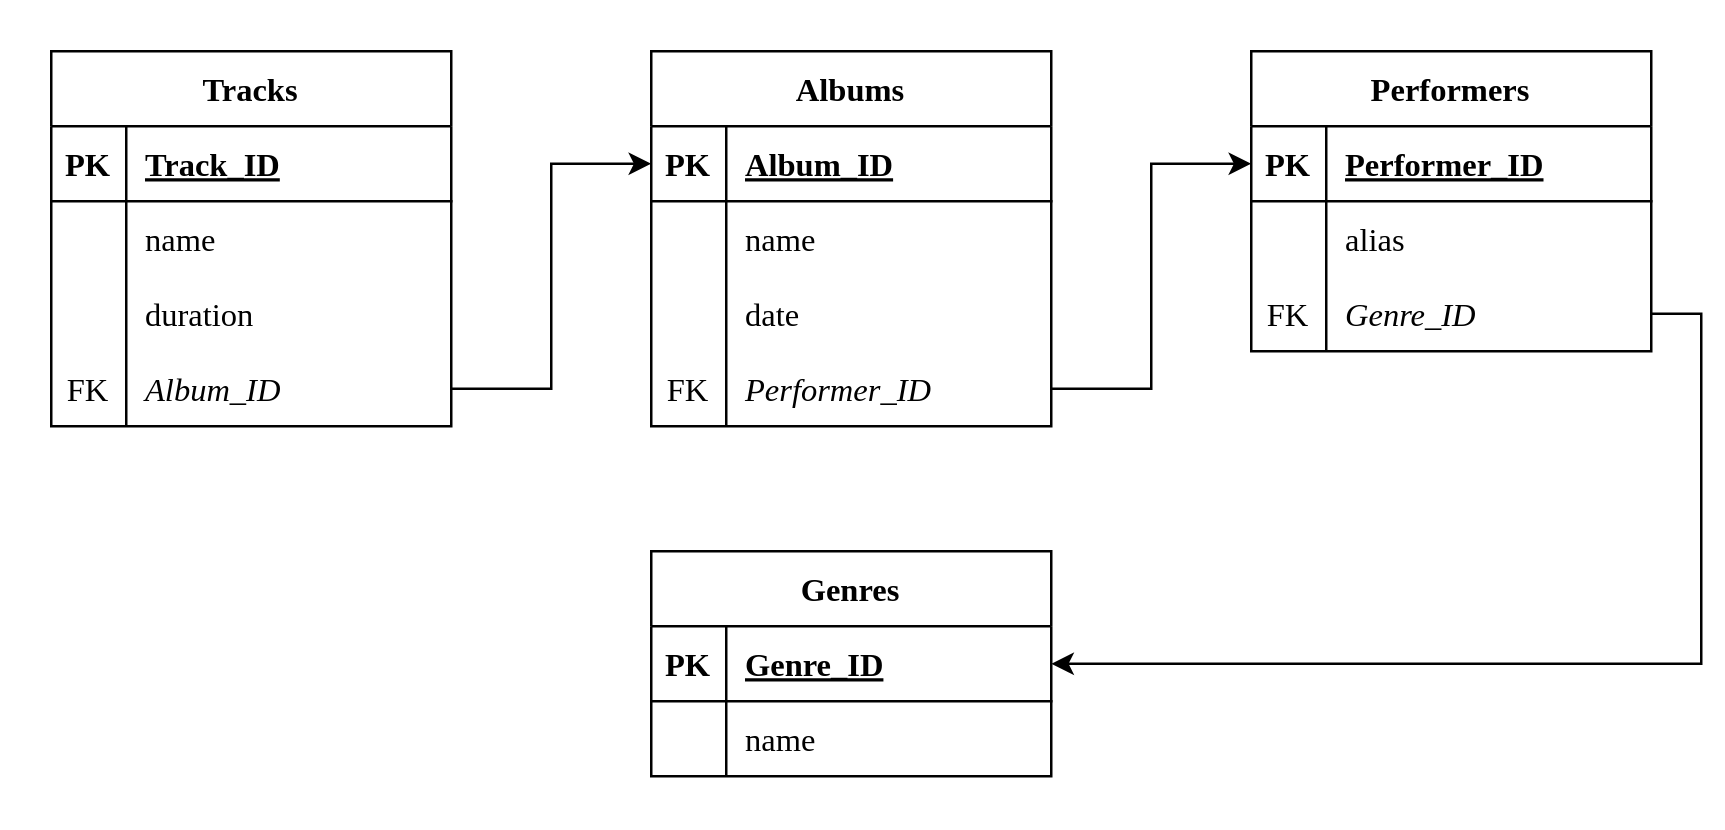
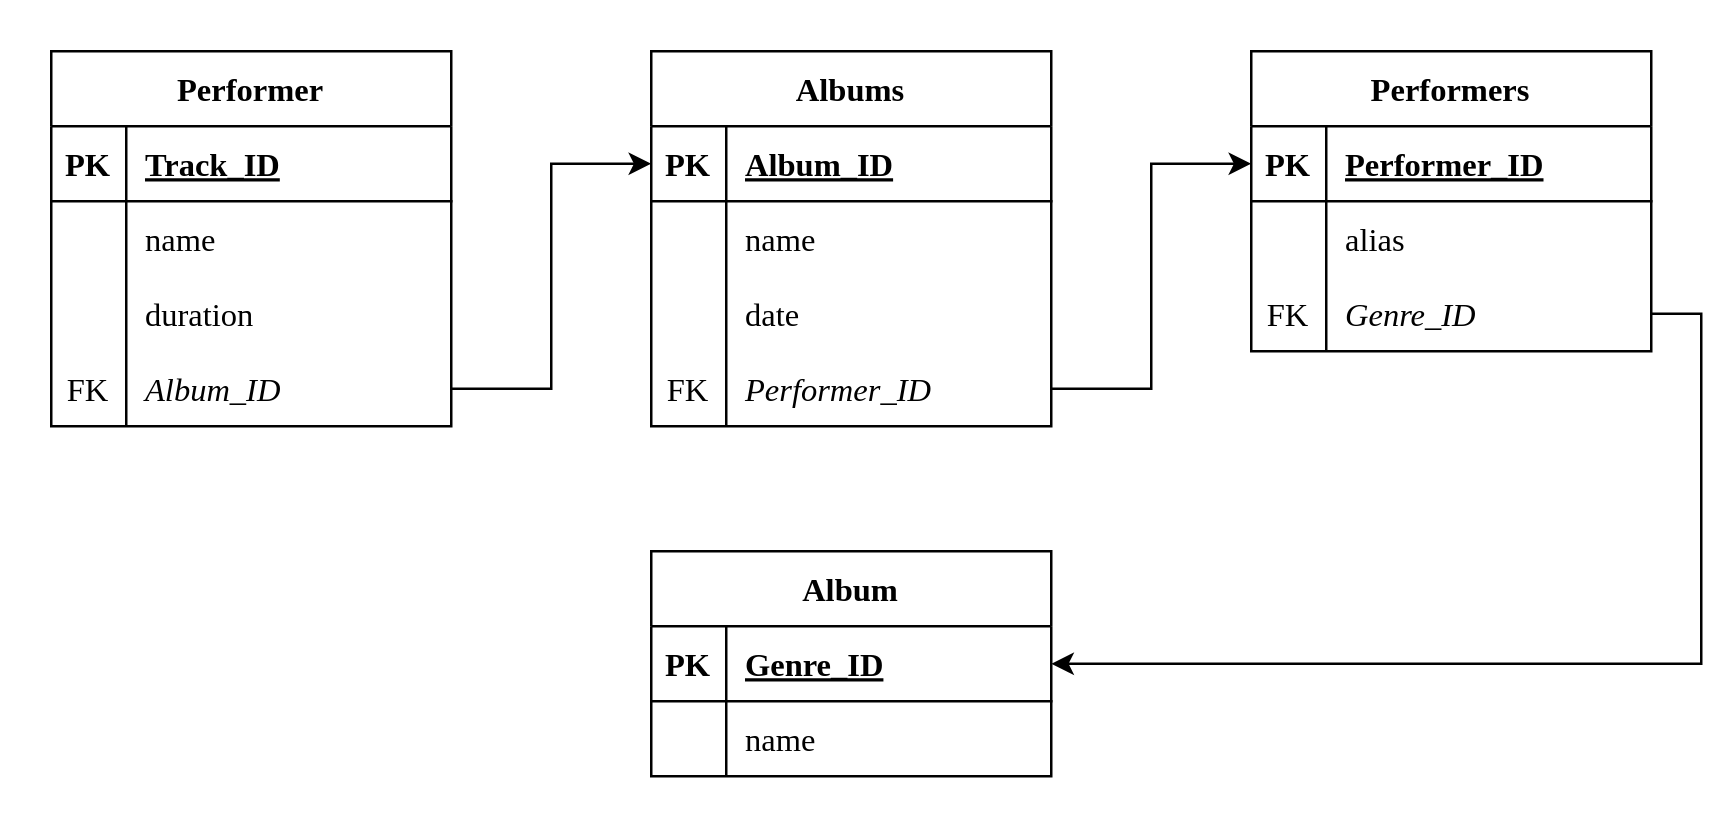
(250, 90) -> (250, 90)
(850, 590) -> (850, 590)
